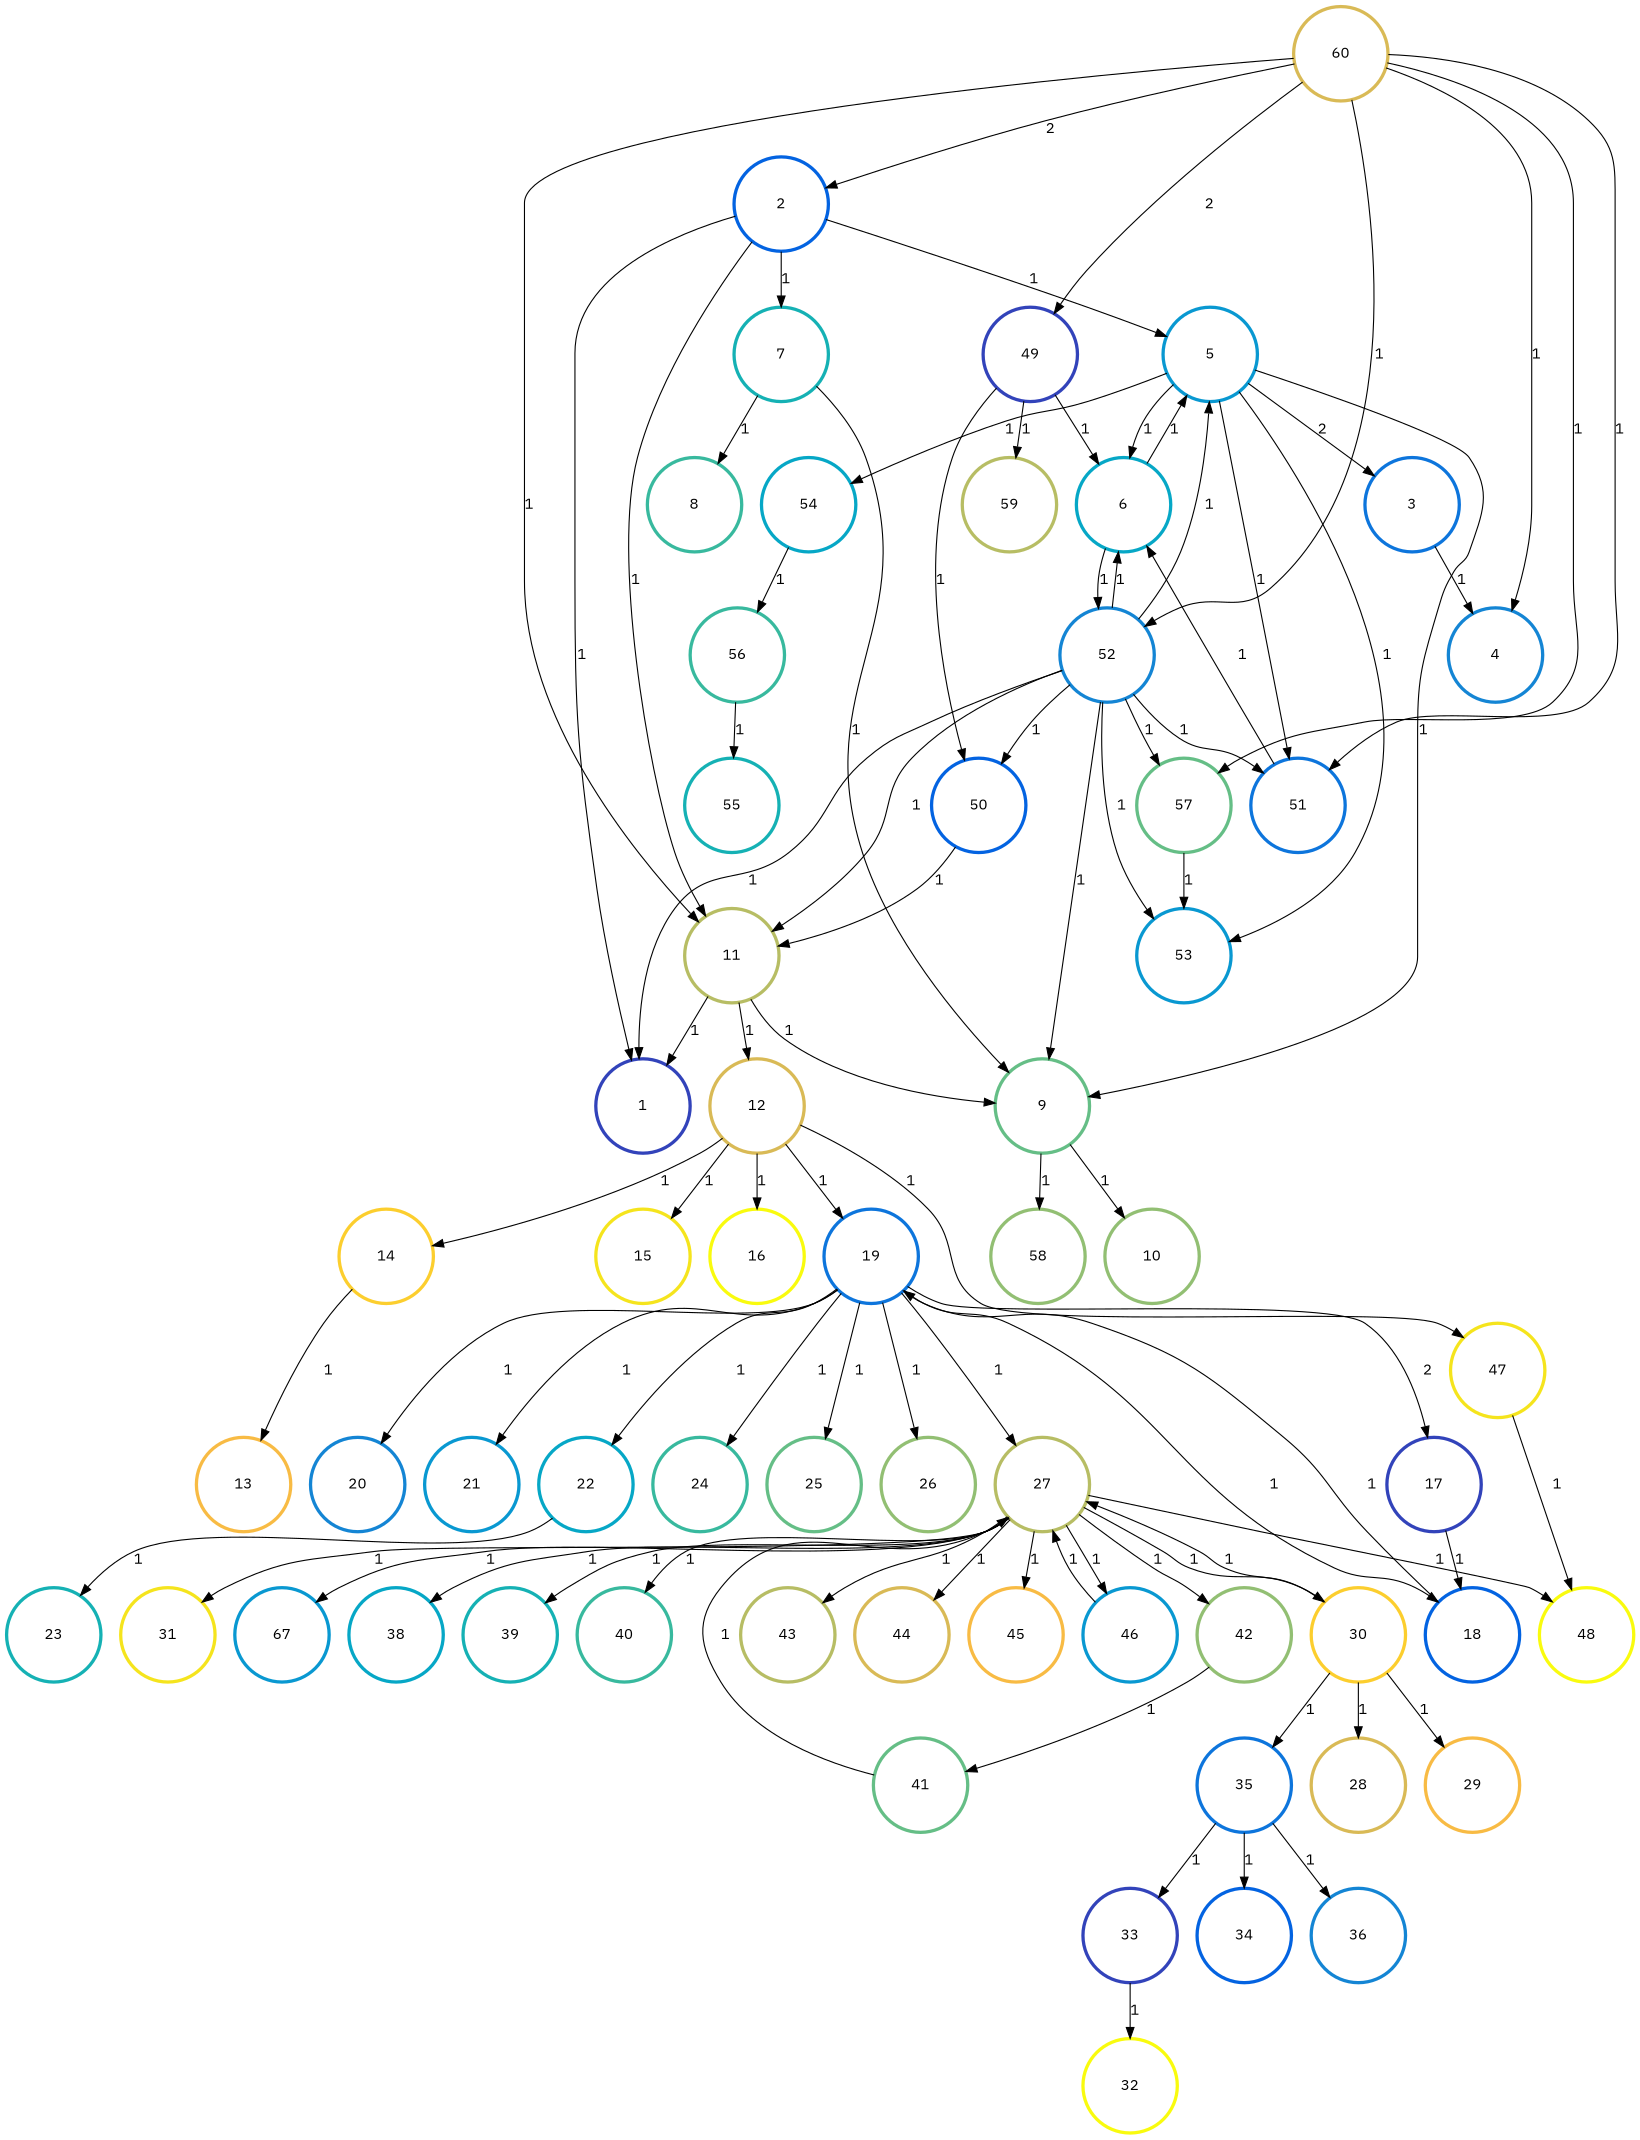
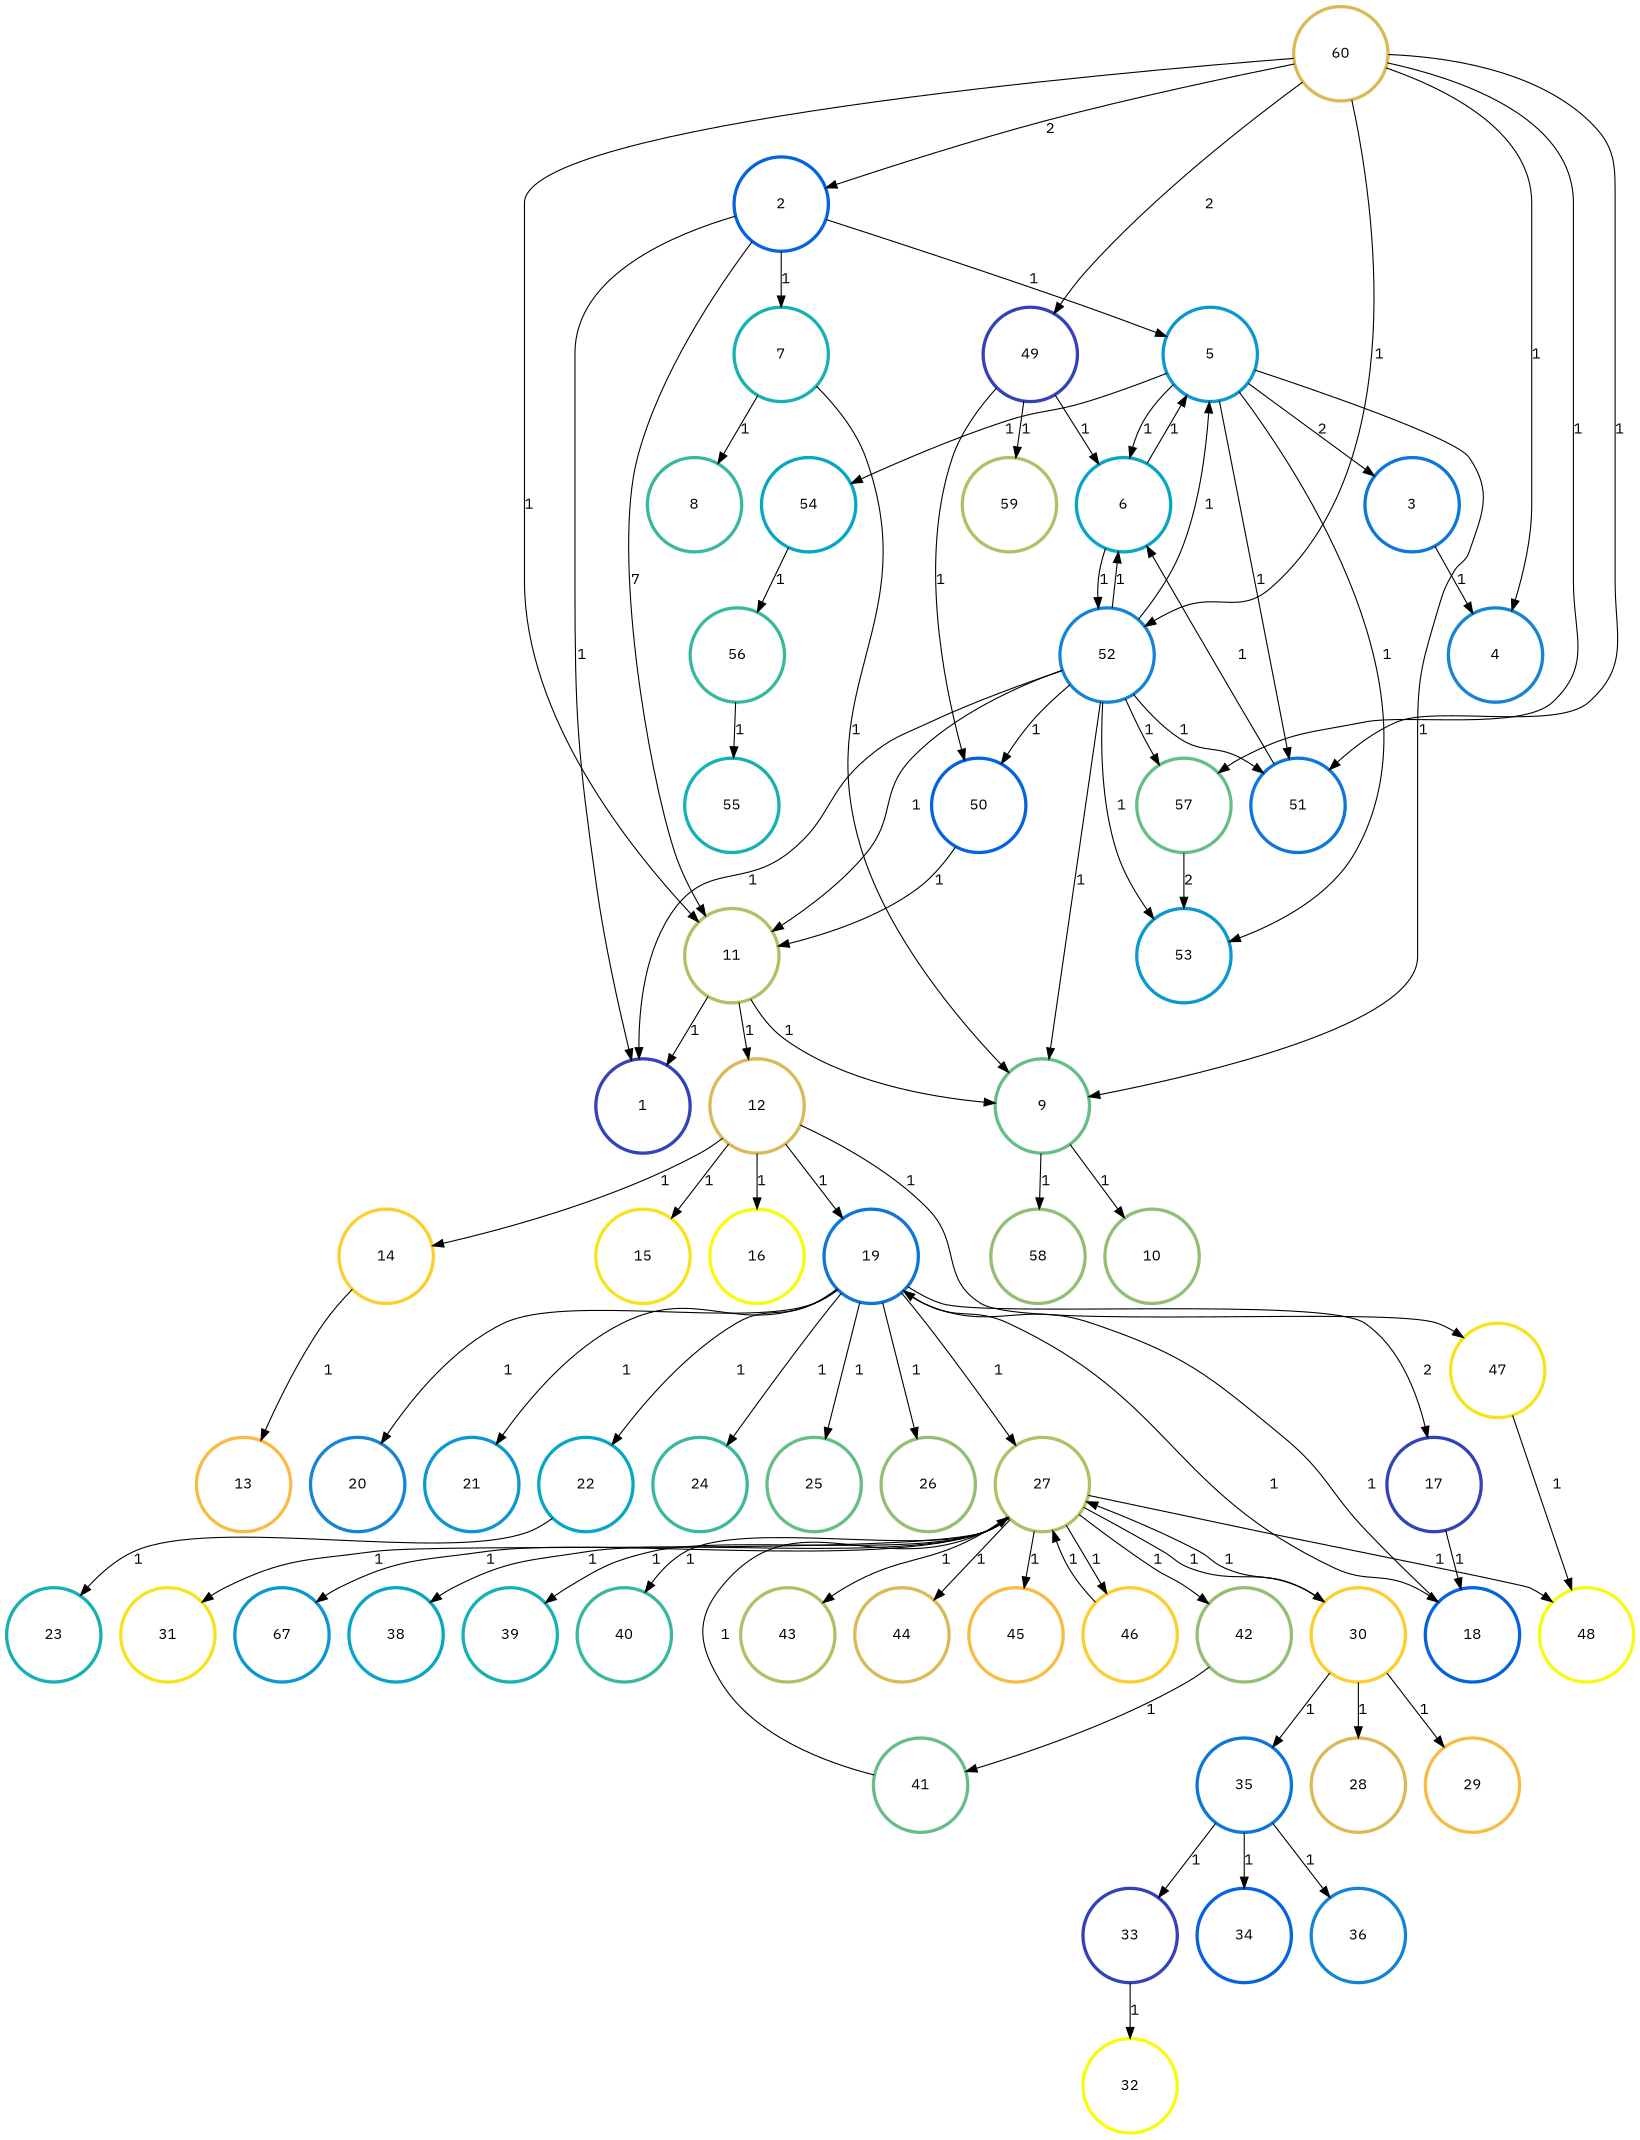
(636, 580) -> (636, 580)
(1189, 881) -> (1189, 881)
(1130, 1635) -> (1130, 1635)
